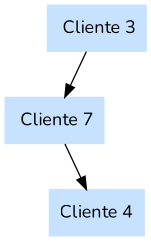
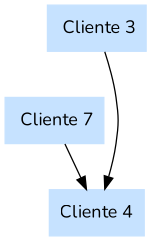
(78, 69) -> (118, 114)
